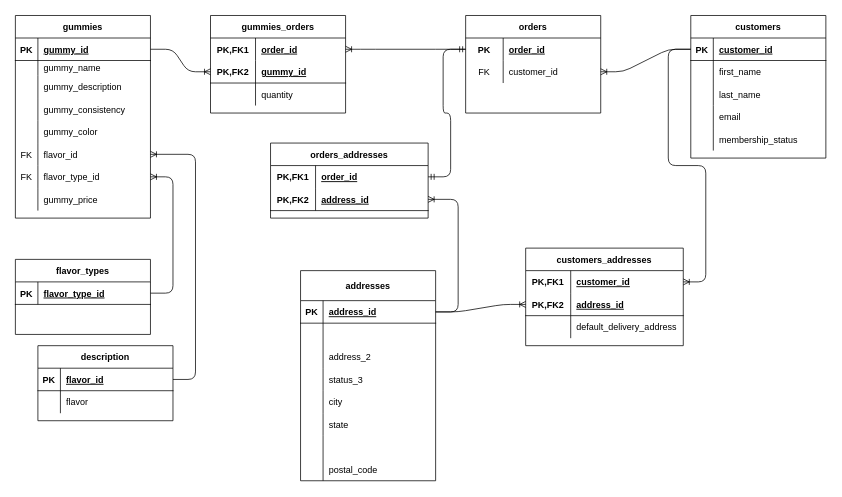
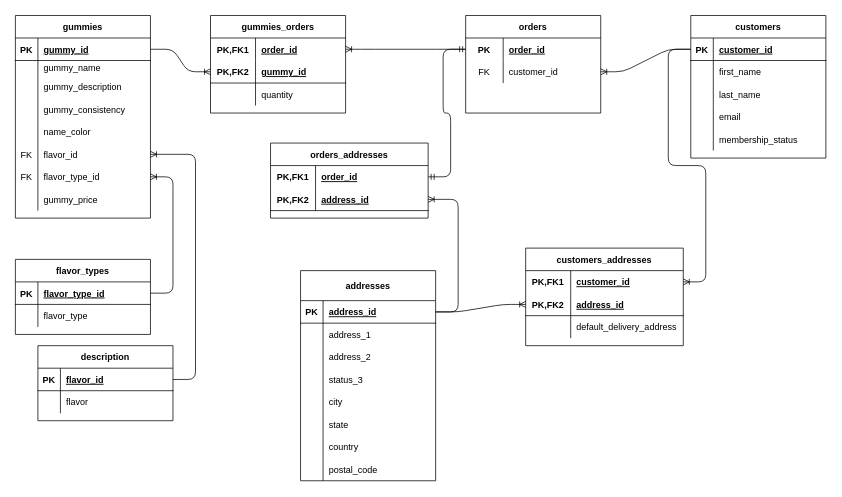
(70, 132) -> (68, 132)
none -> (94, 315)
none -> (379, 334)
none -> (379, 447)
